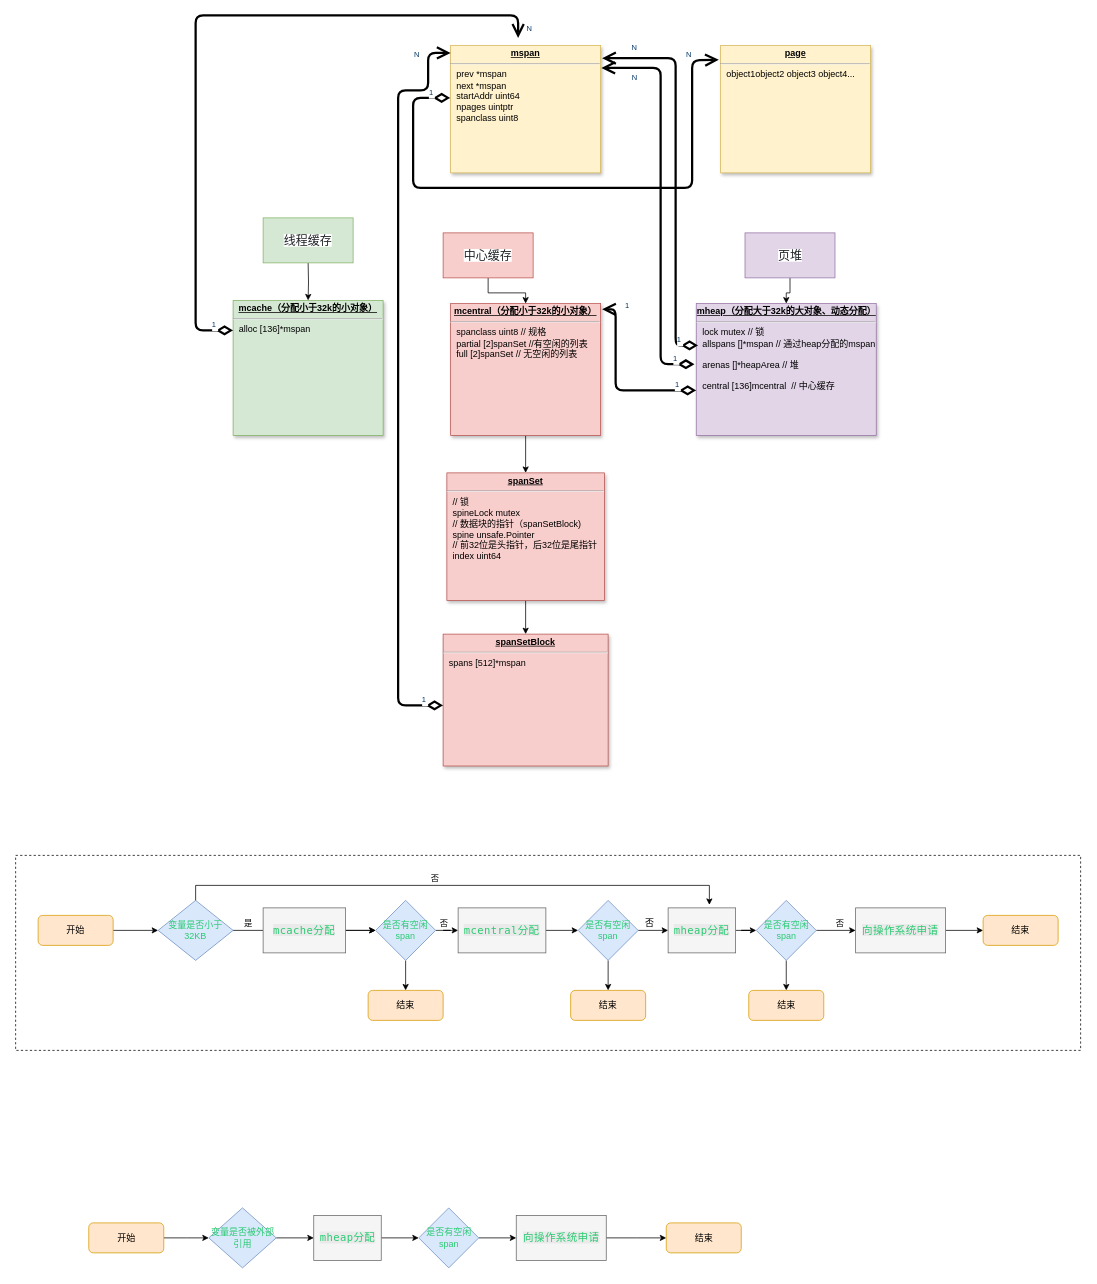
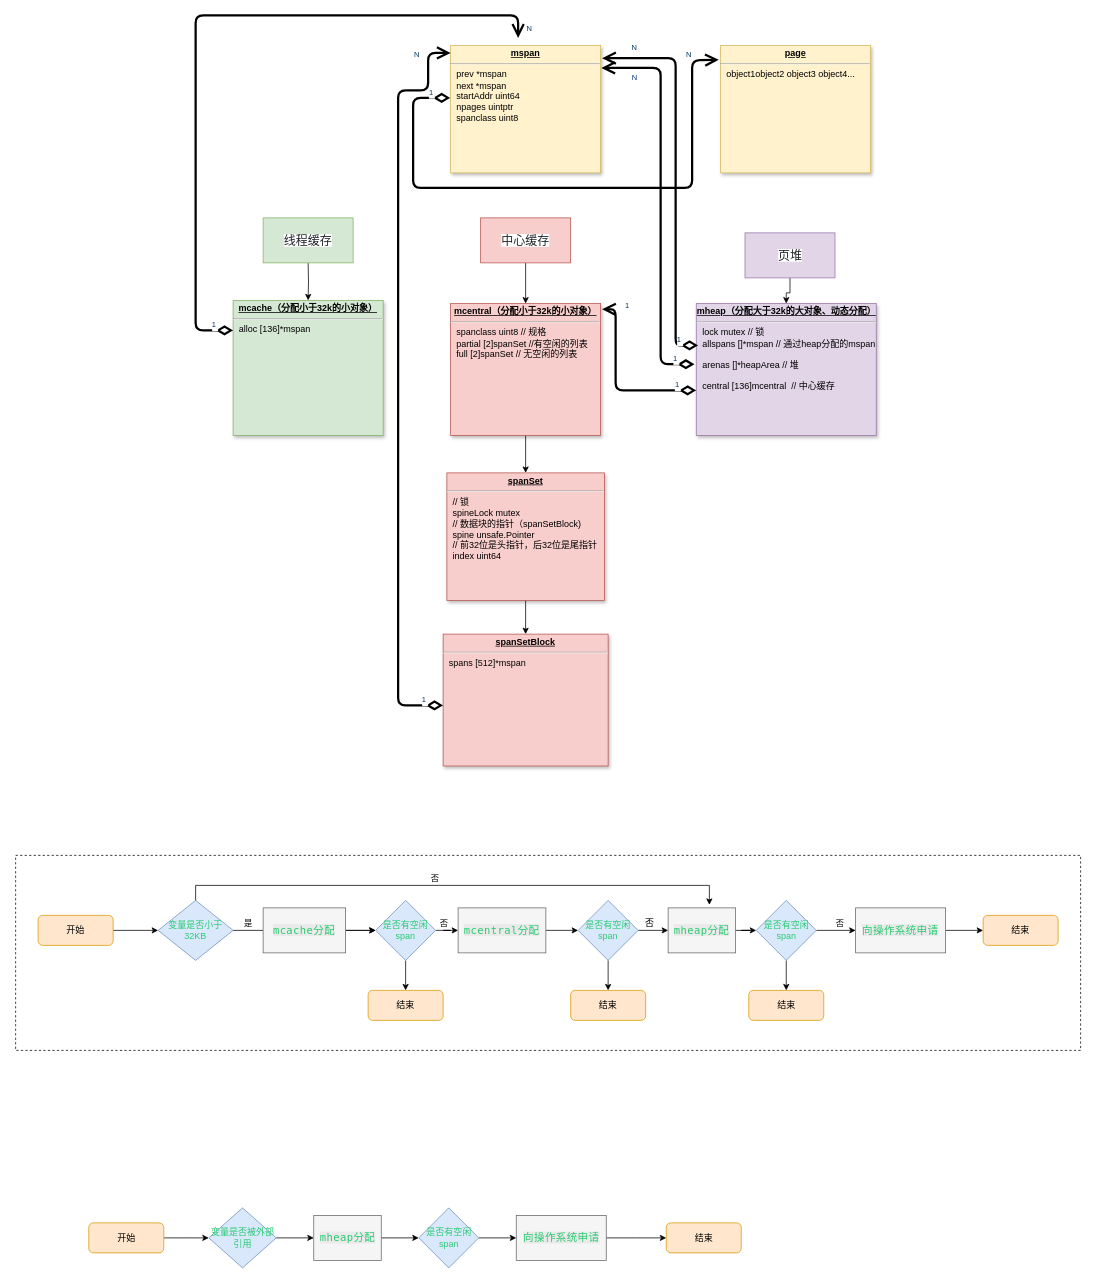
(488, 255) -> (525, 240)
